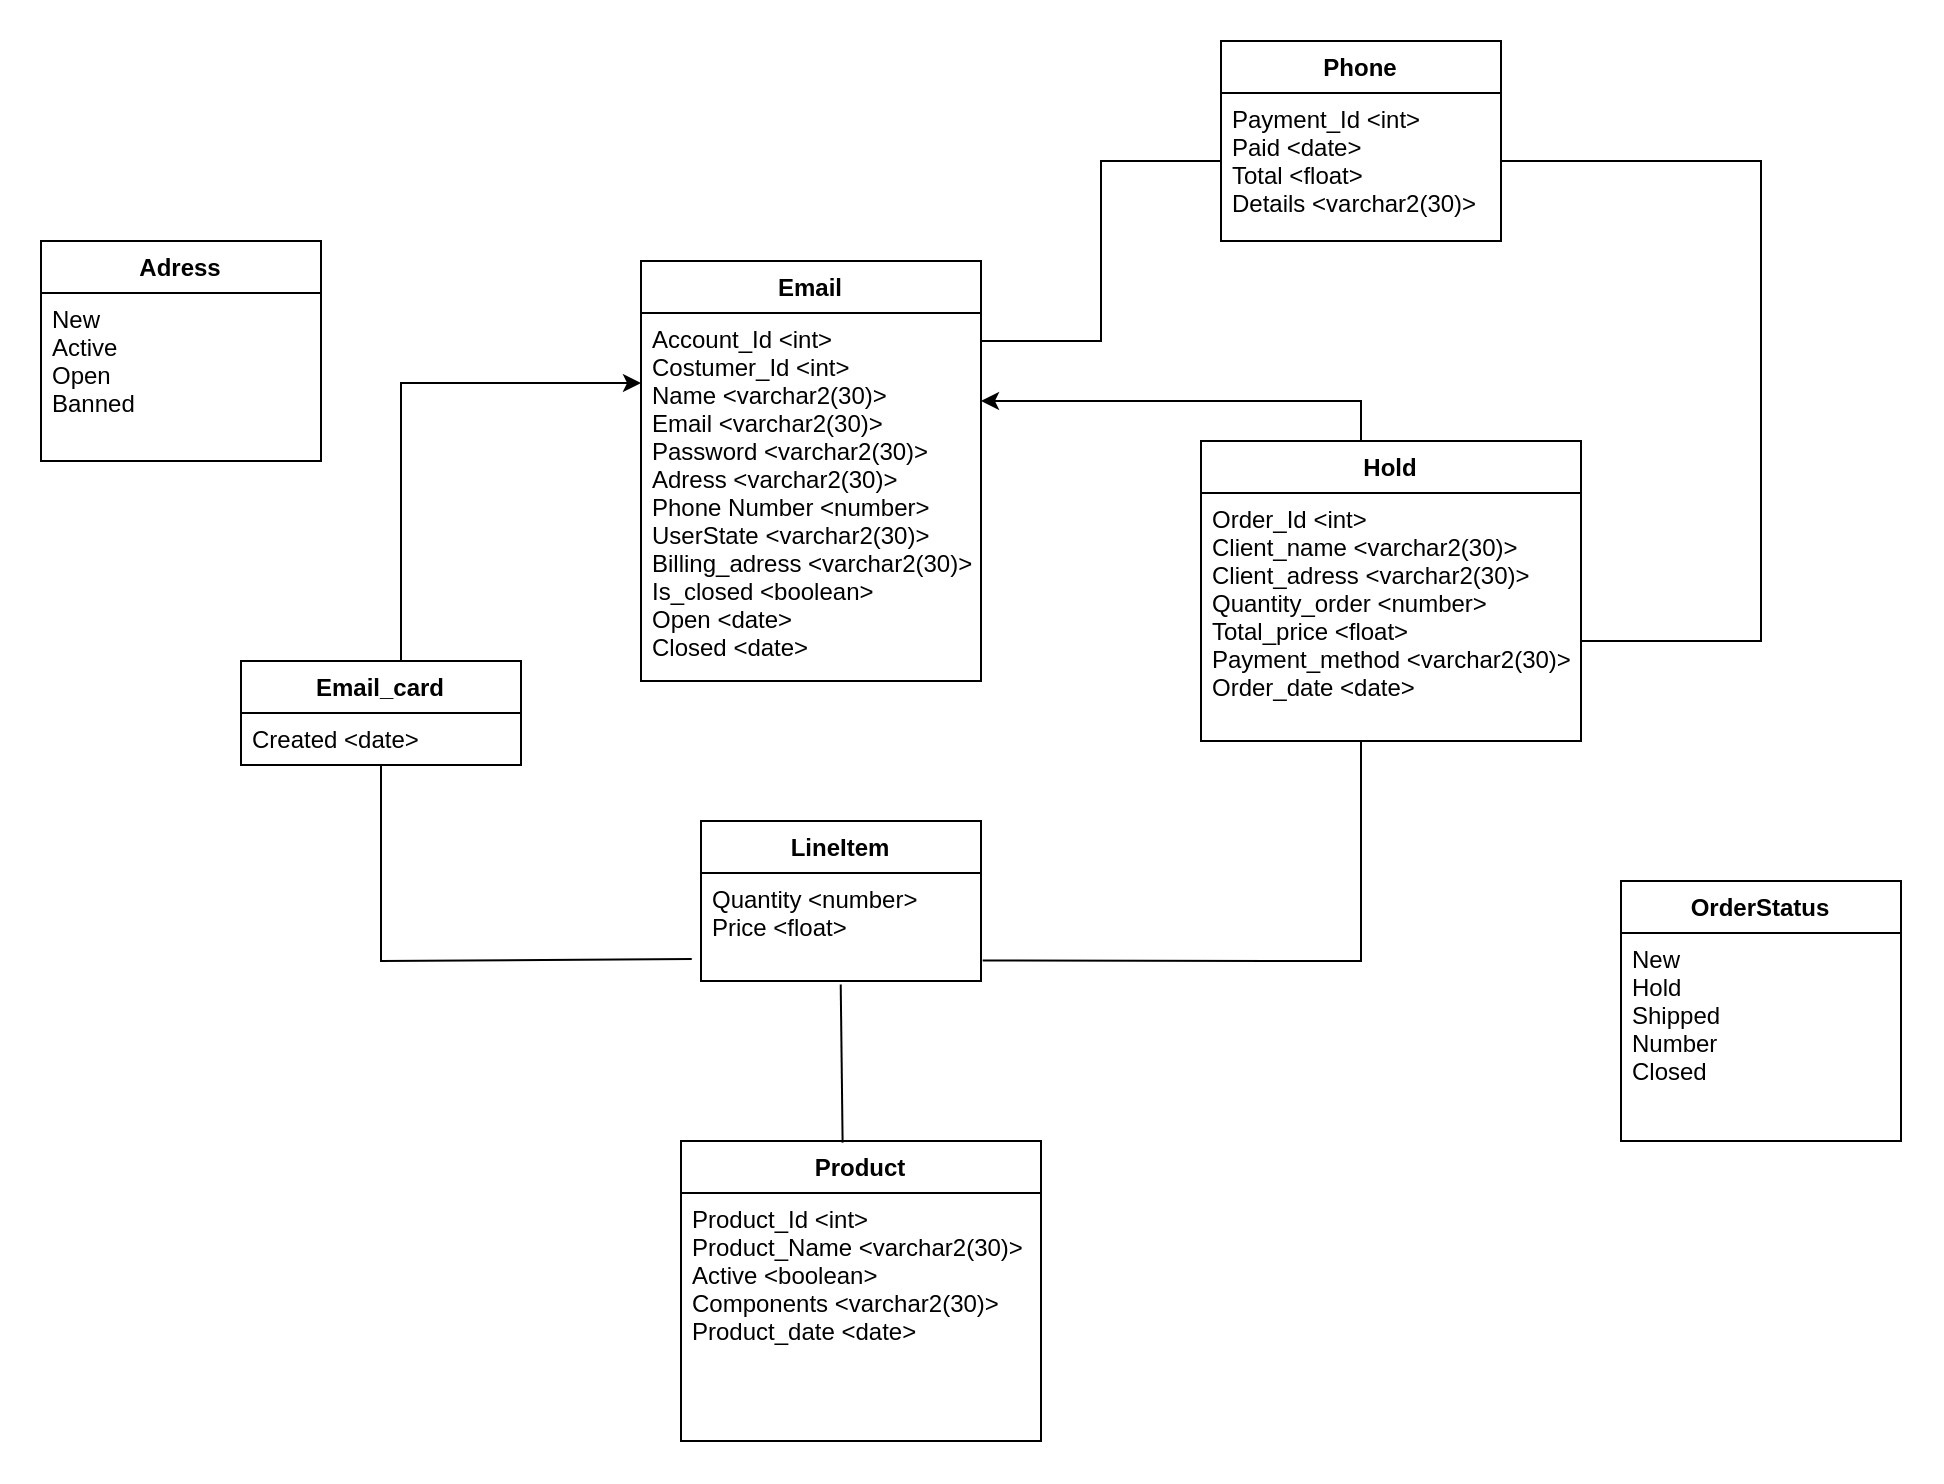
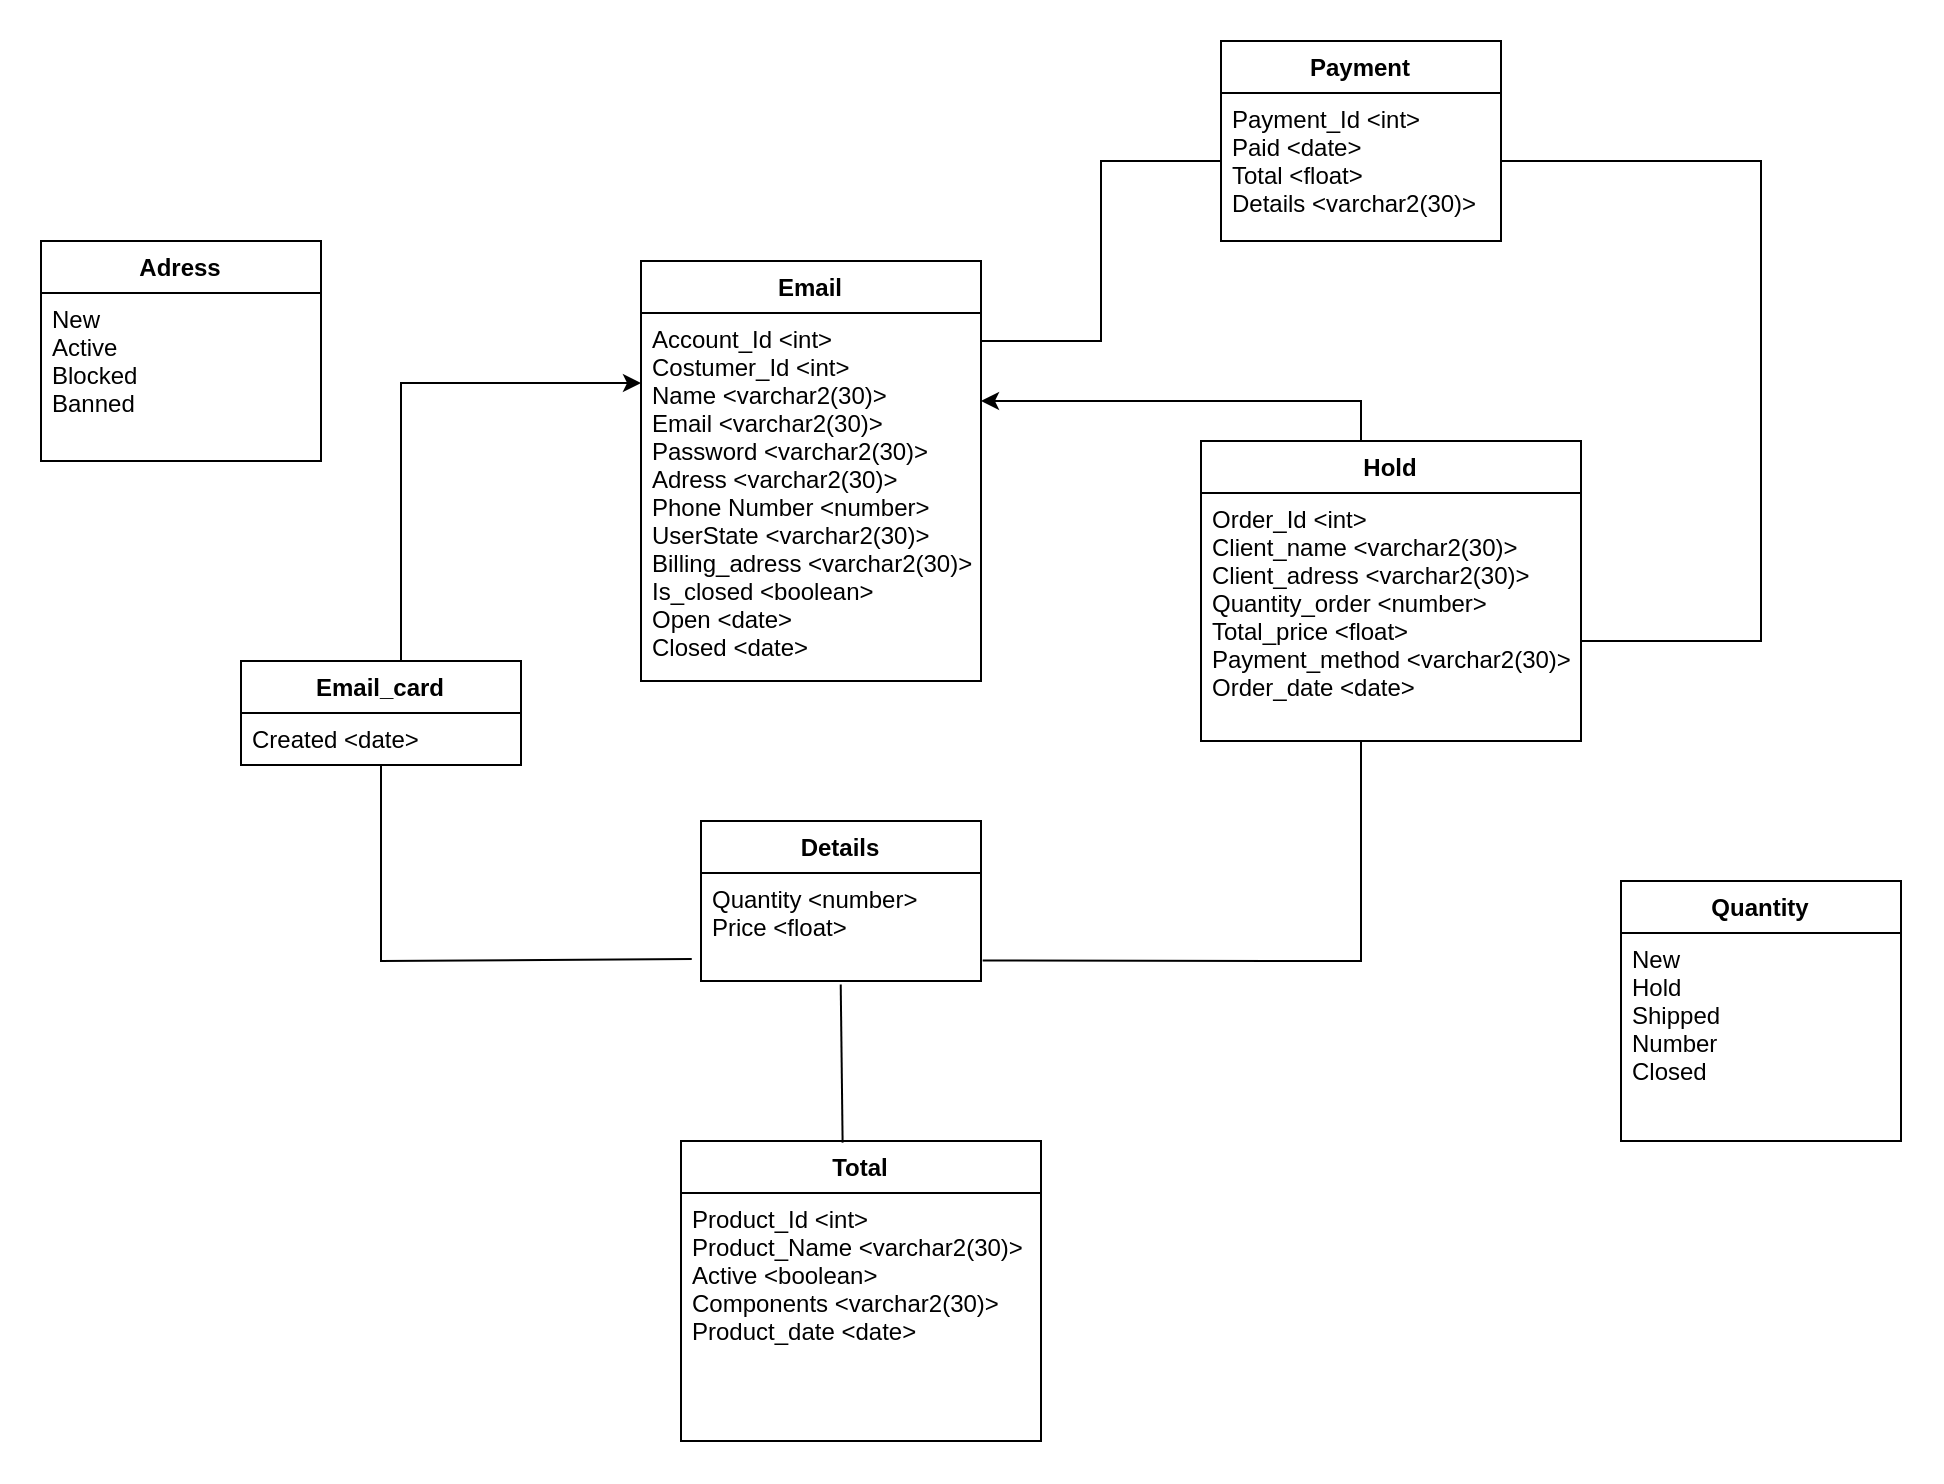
(1360, 68) -> (1360, 68)
(72, 320) -> (72, 320)
(840, 848) -> (840, 848)
(1760, 908) -> (1760, 908)
(860, 1168) -> (860, 1168)
